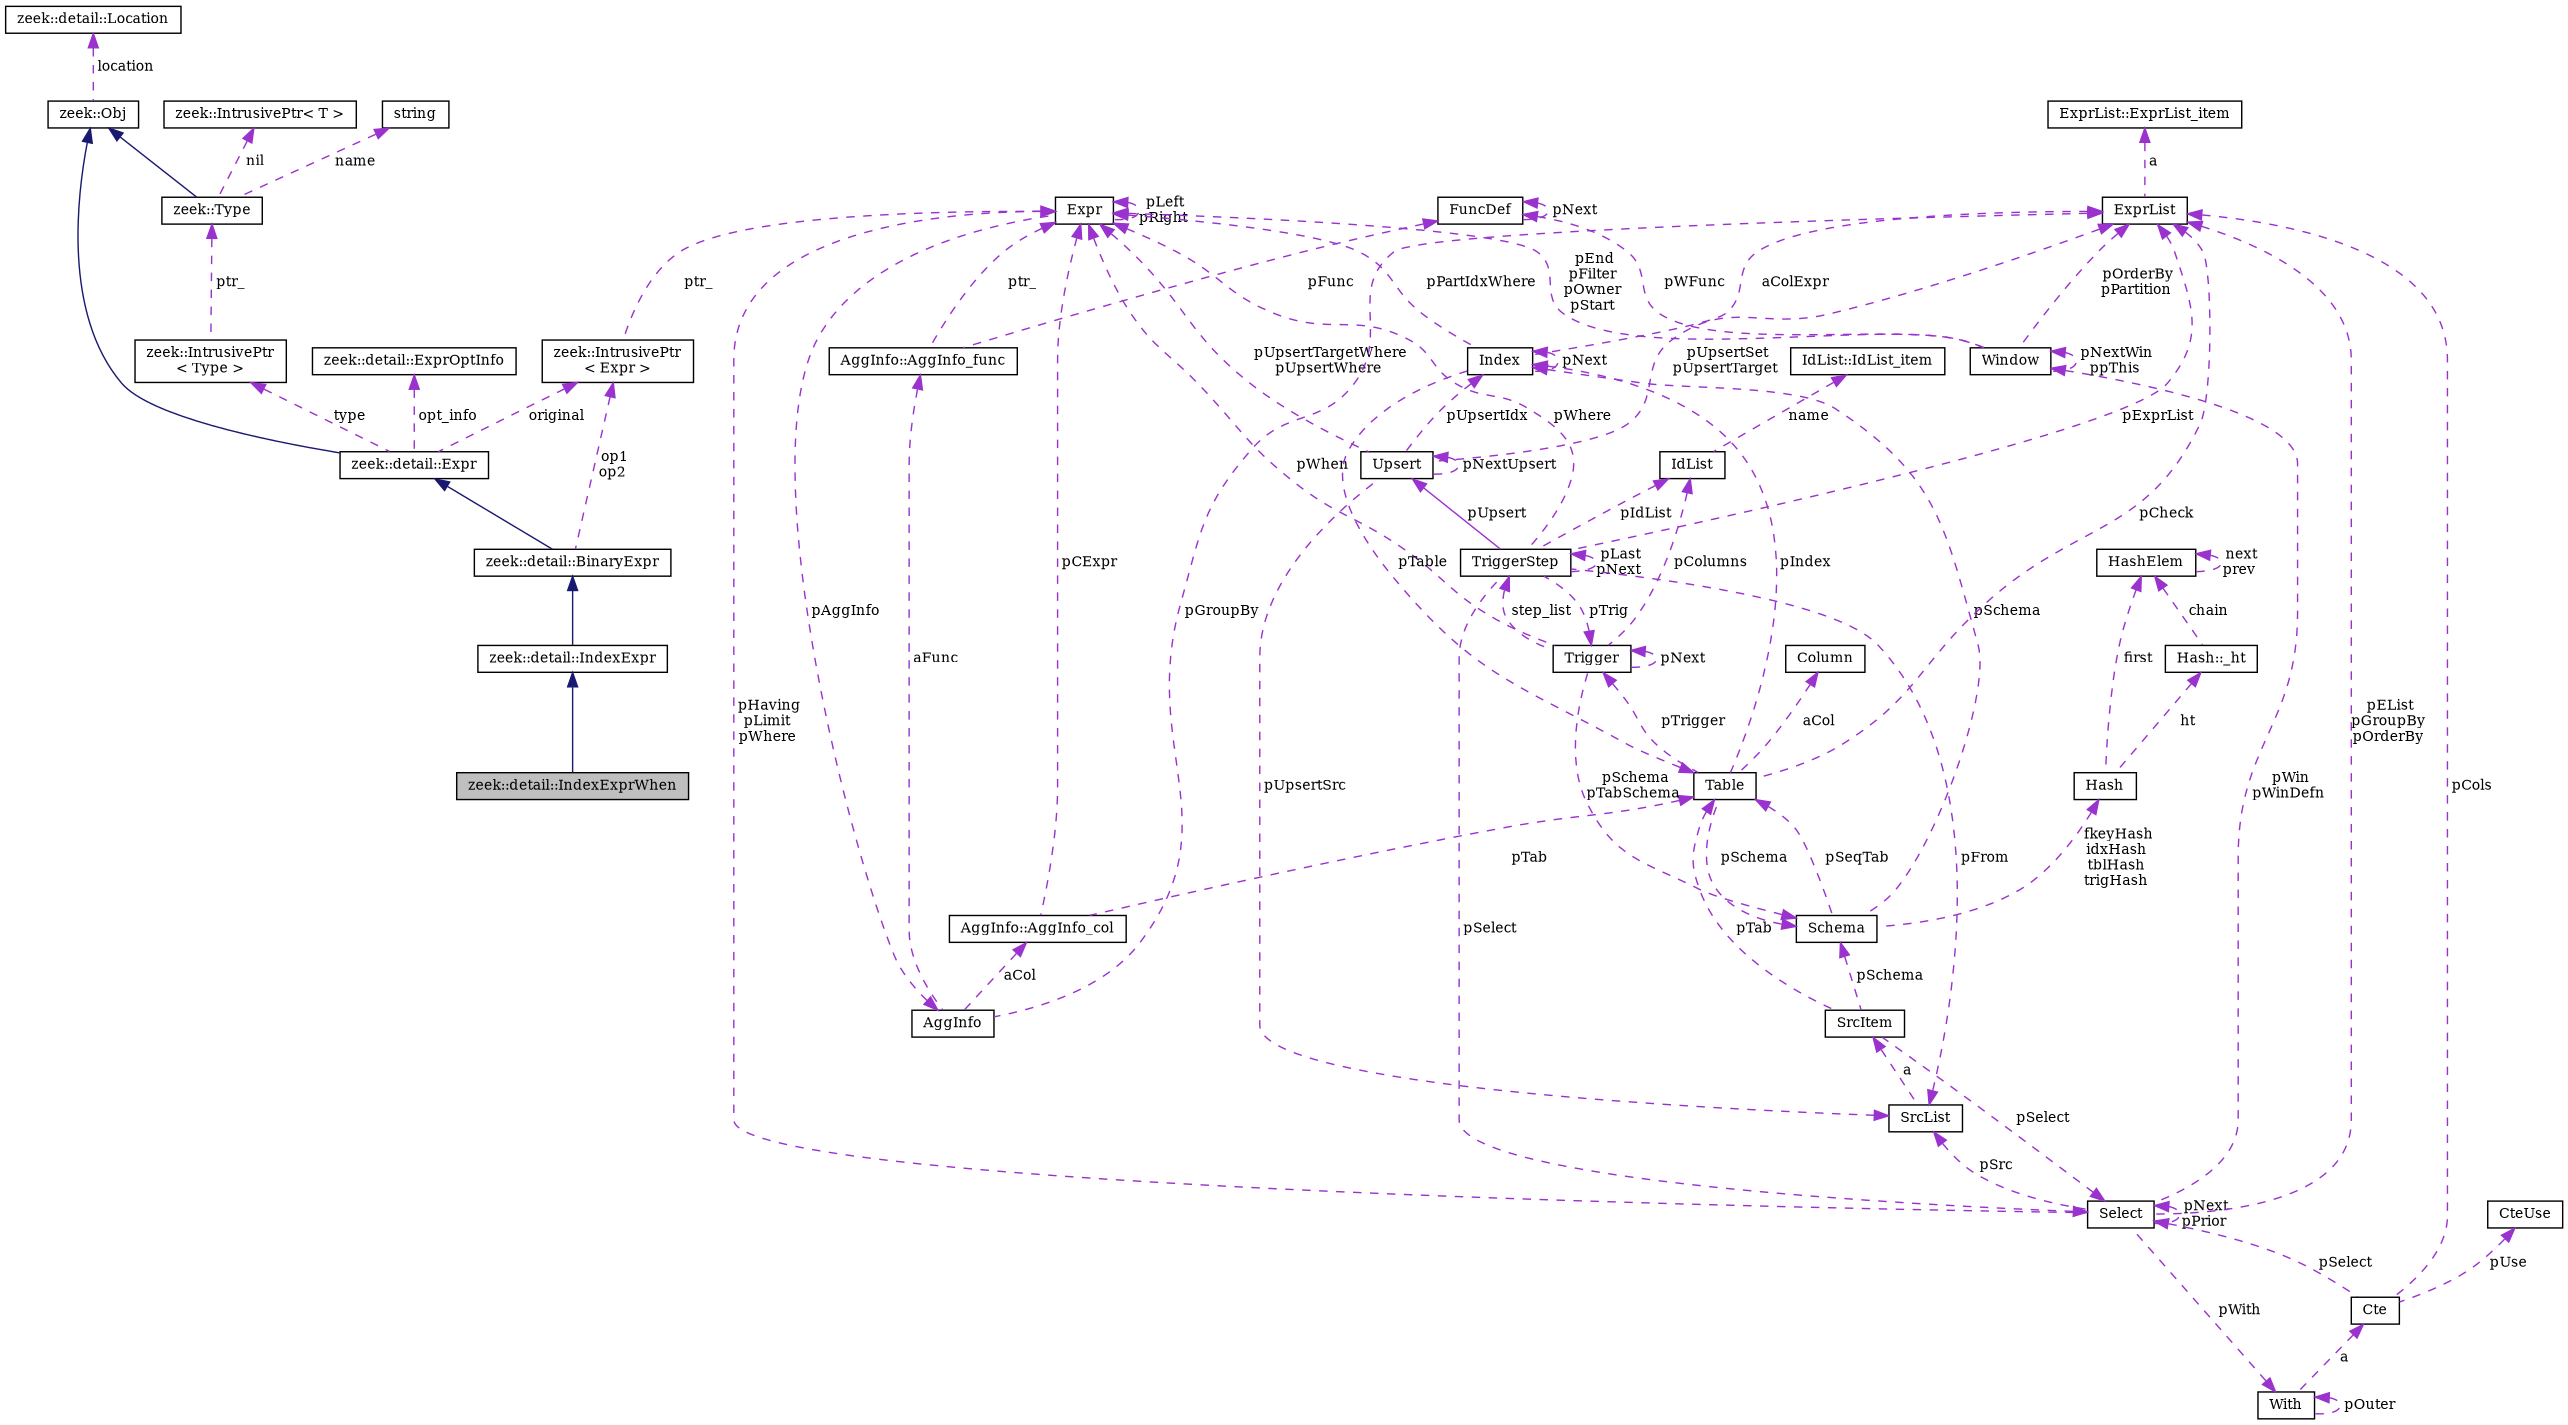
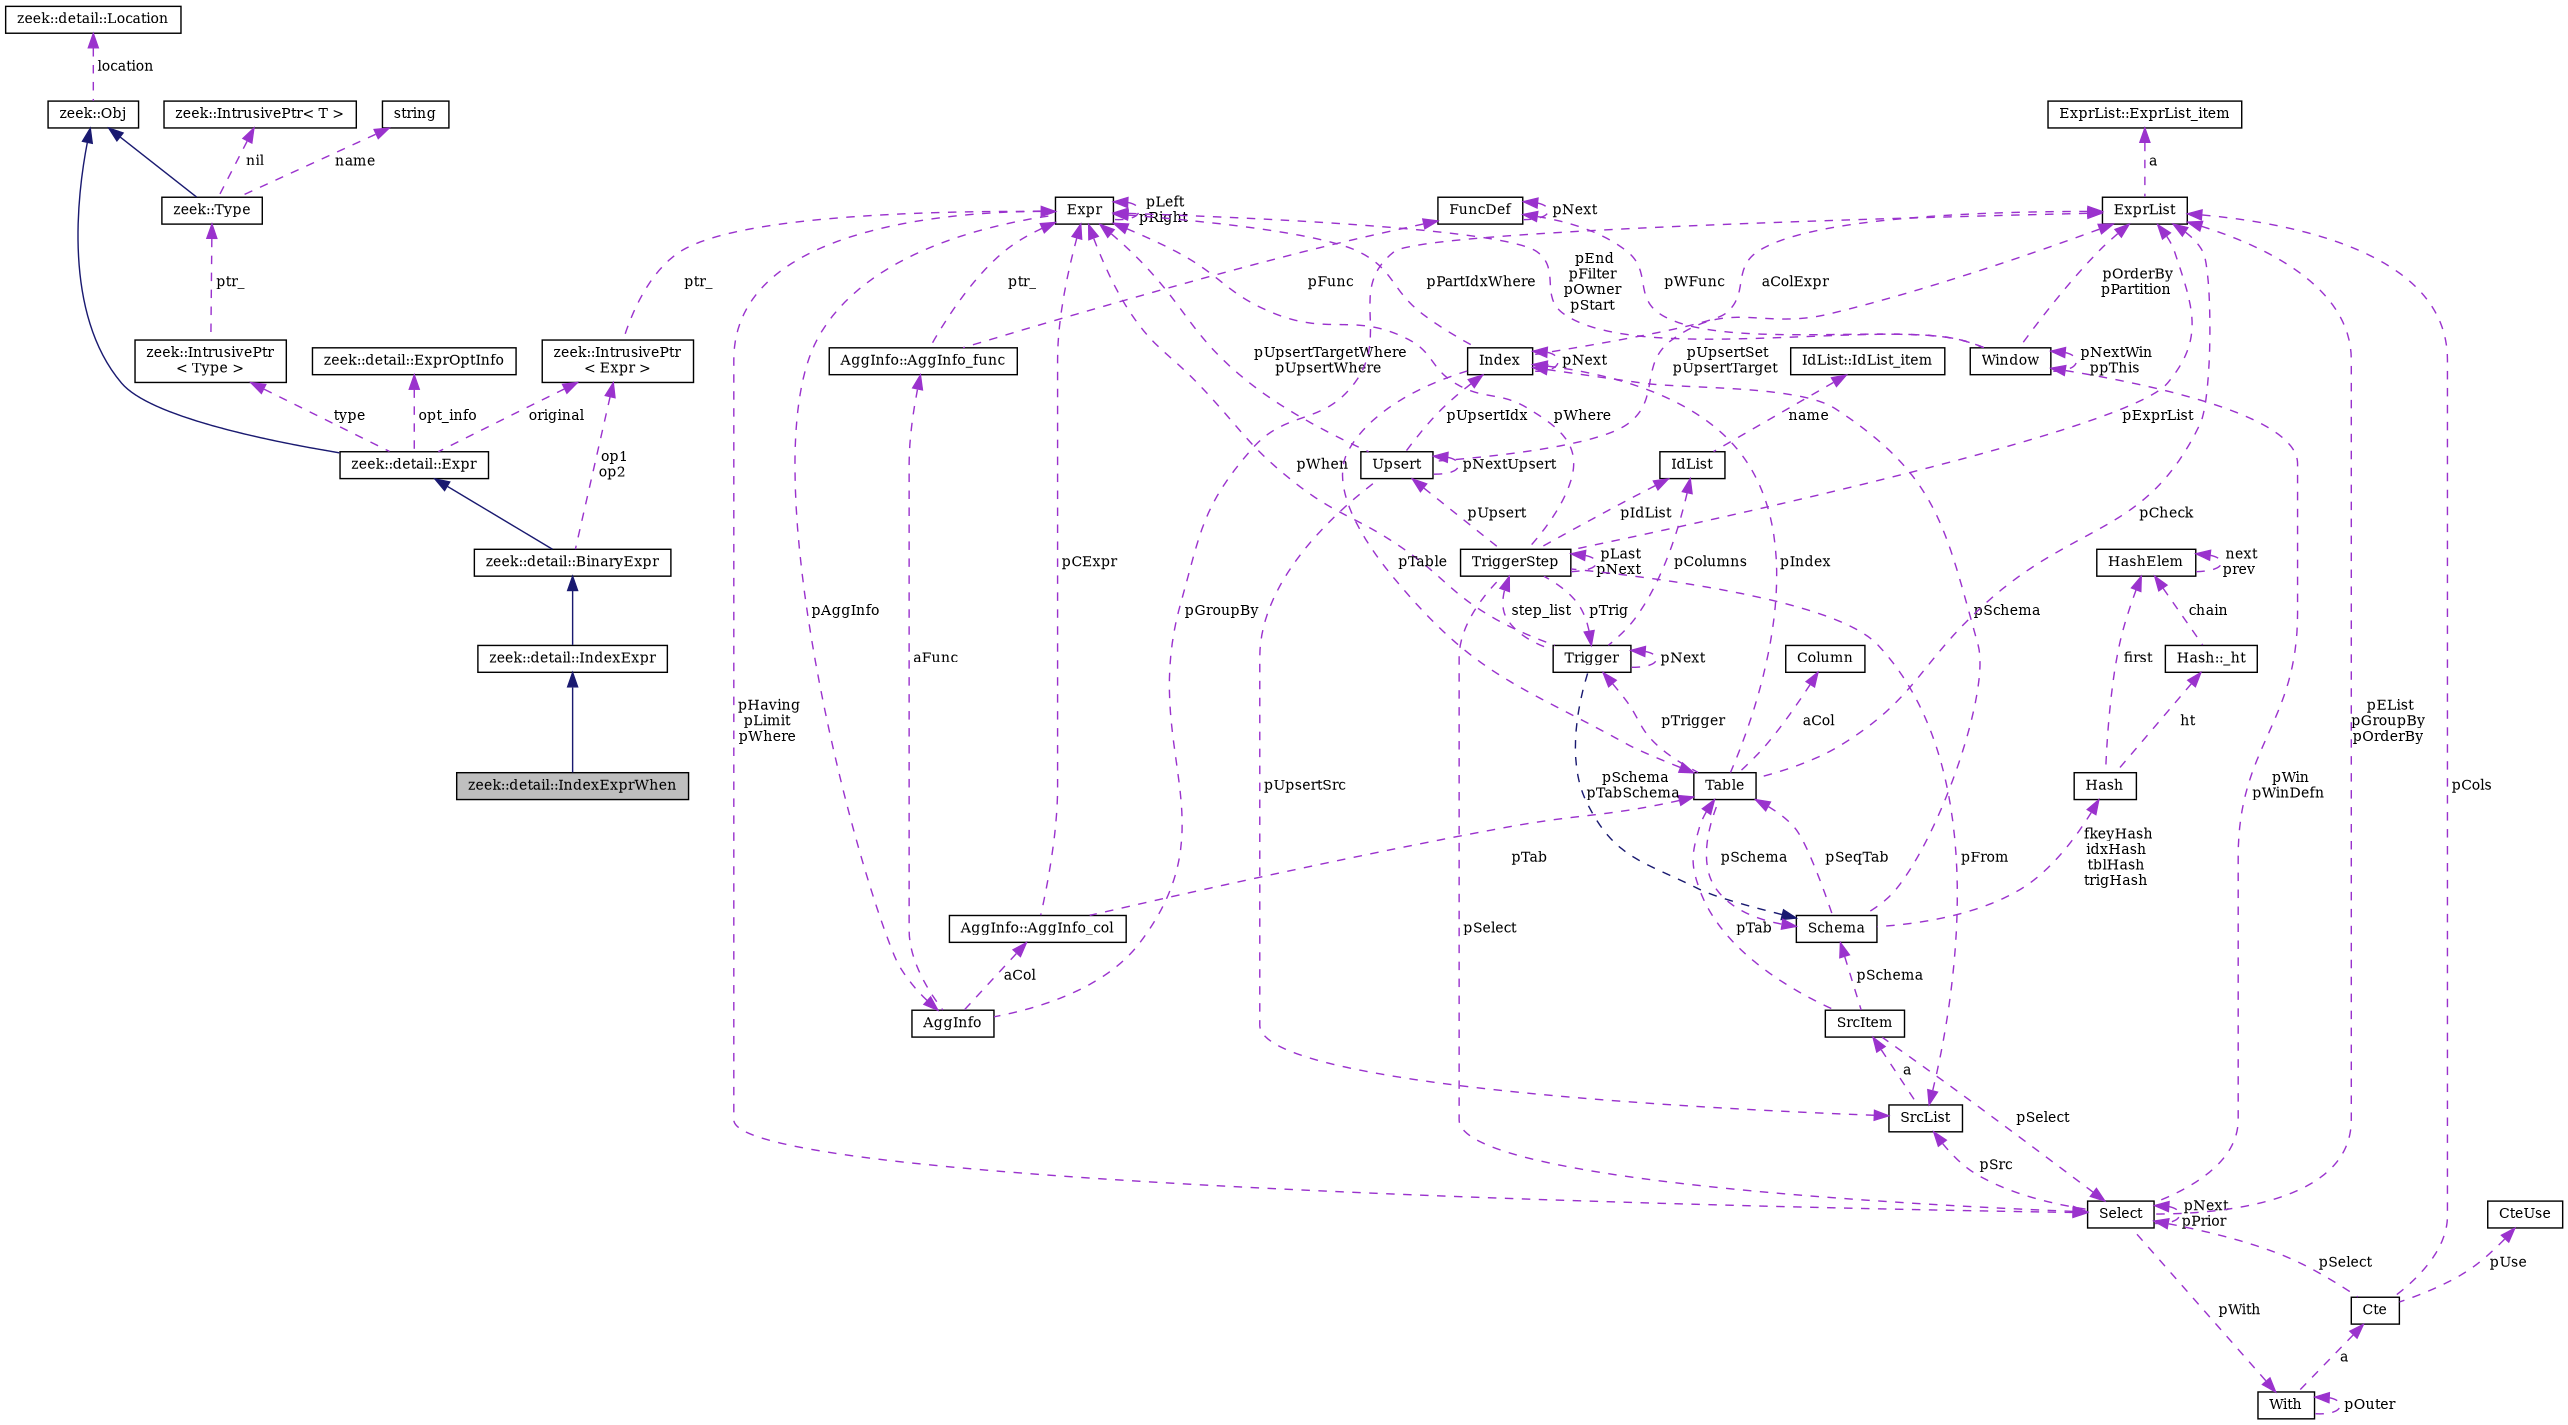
(1462, 519) -> (1462, 519)
(1615, 843) -> (1615, 843)
(841, 1152) -> (827, 1150)
